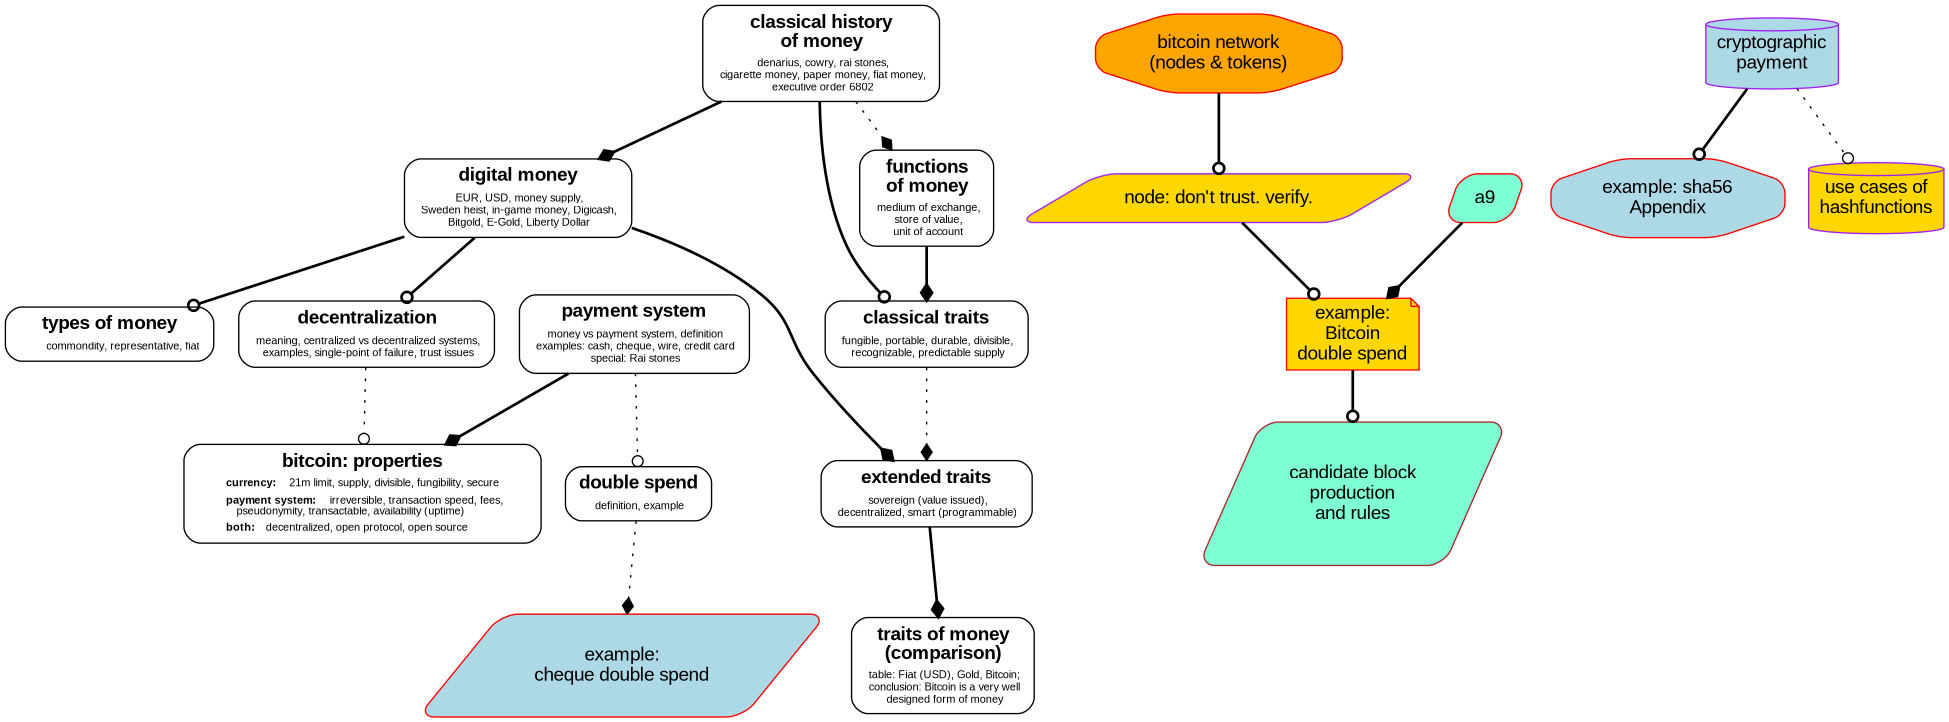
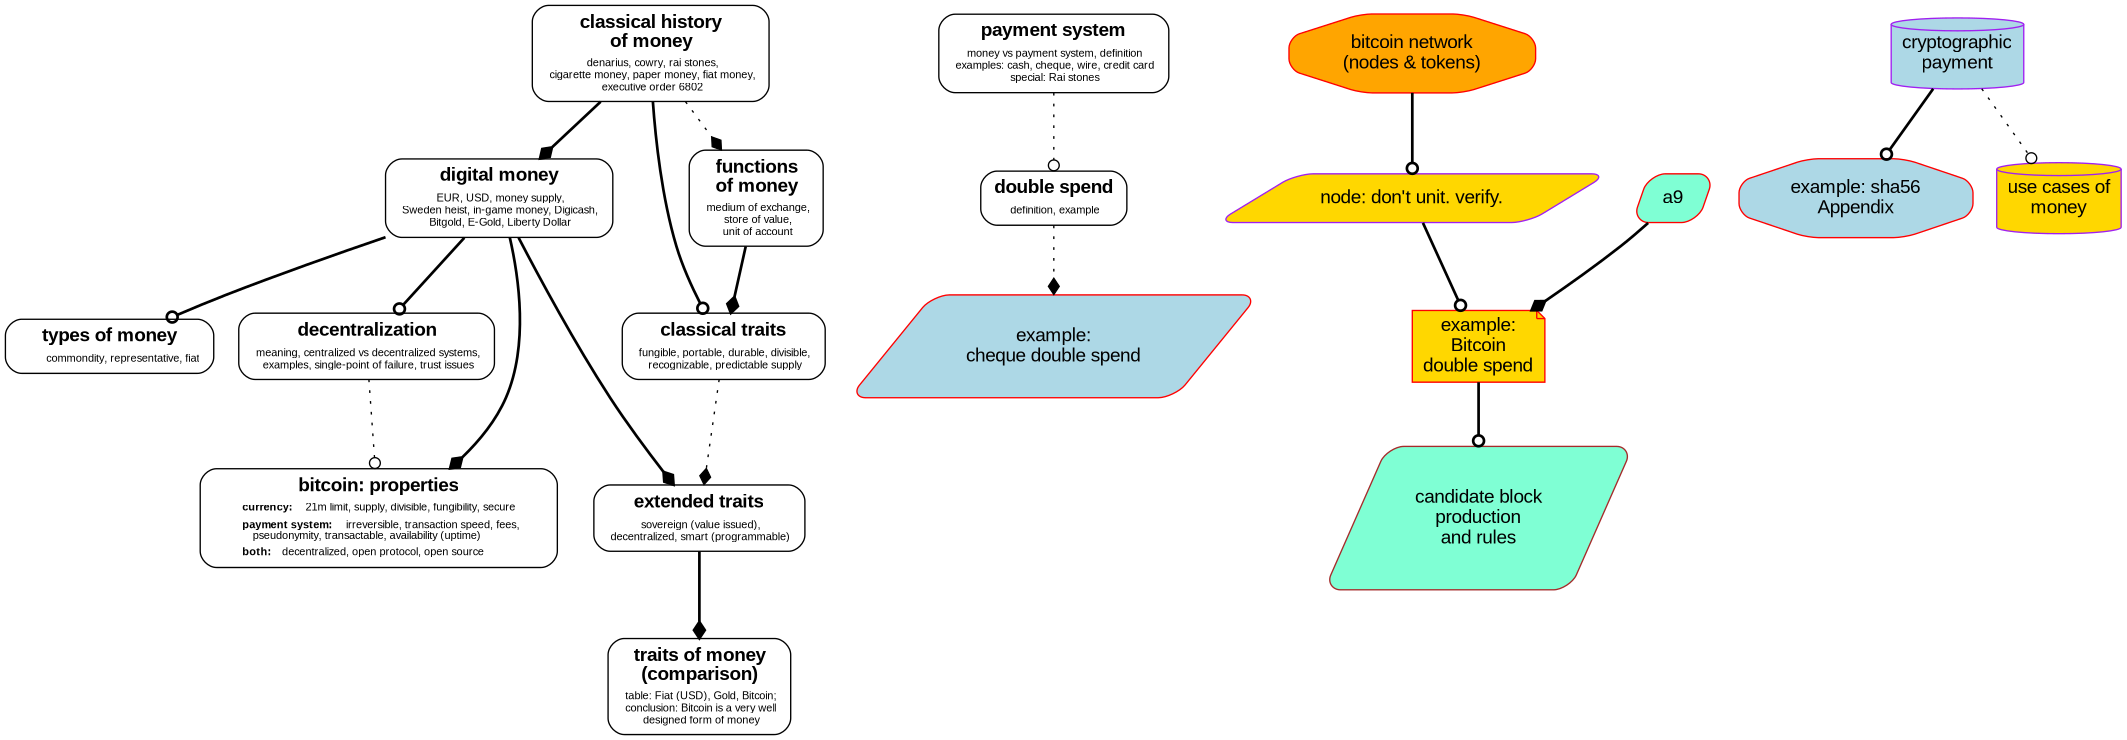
(1219, 198) -> (1412, 198)
(1876, 198) -> (2059, 198)
(514, 405) -> (518, 355)
